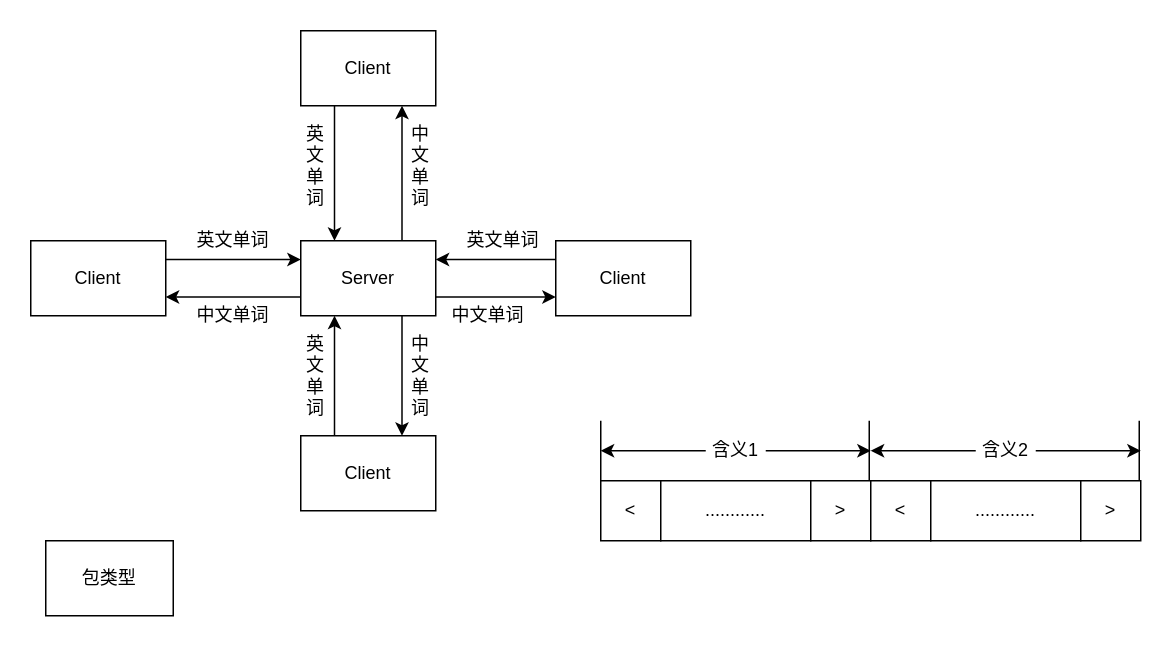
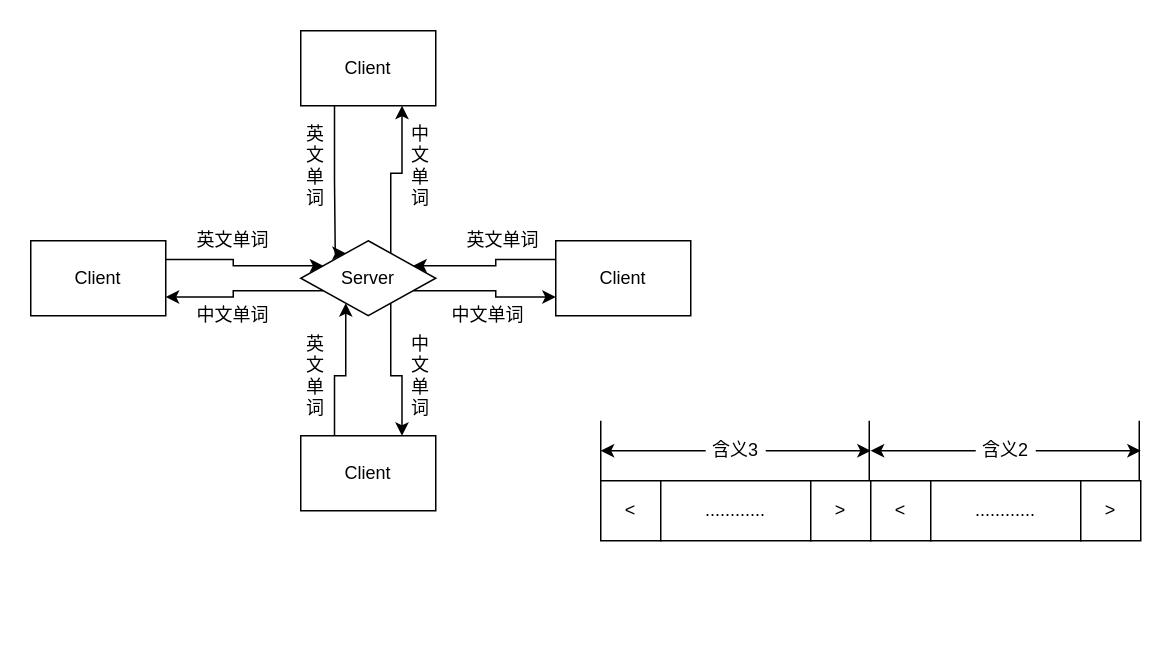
(368, 278) -> (368, 278)
(736, 451) -> (736, 451)
(110, 578) -> none
